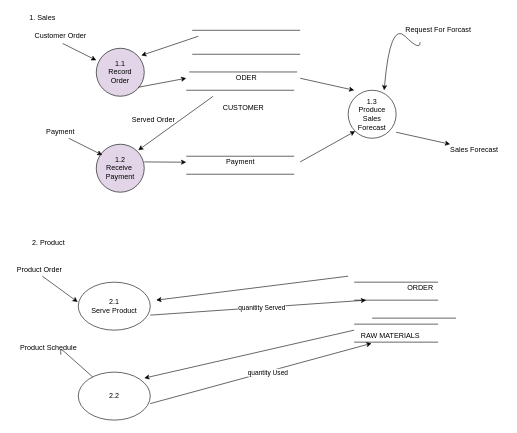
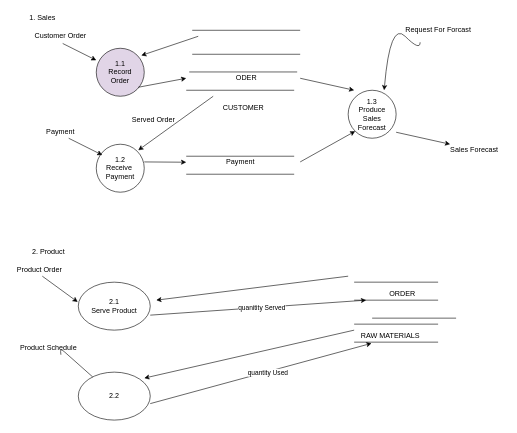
(120, 168) -> (120, 168)
(48, 243) -> (48, 252)
(420, 288) -> (402, 294)
